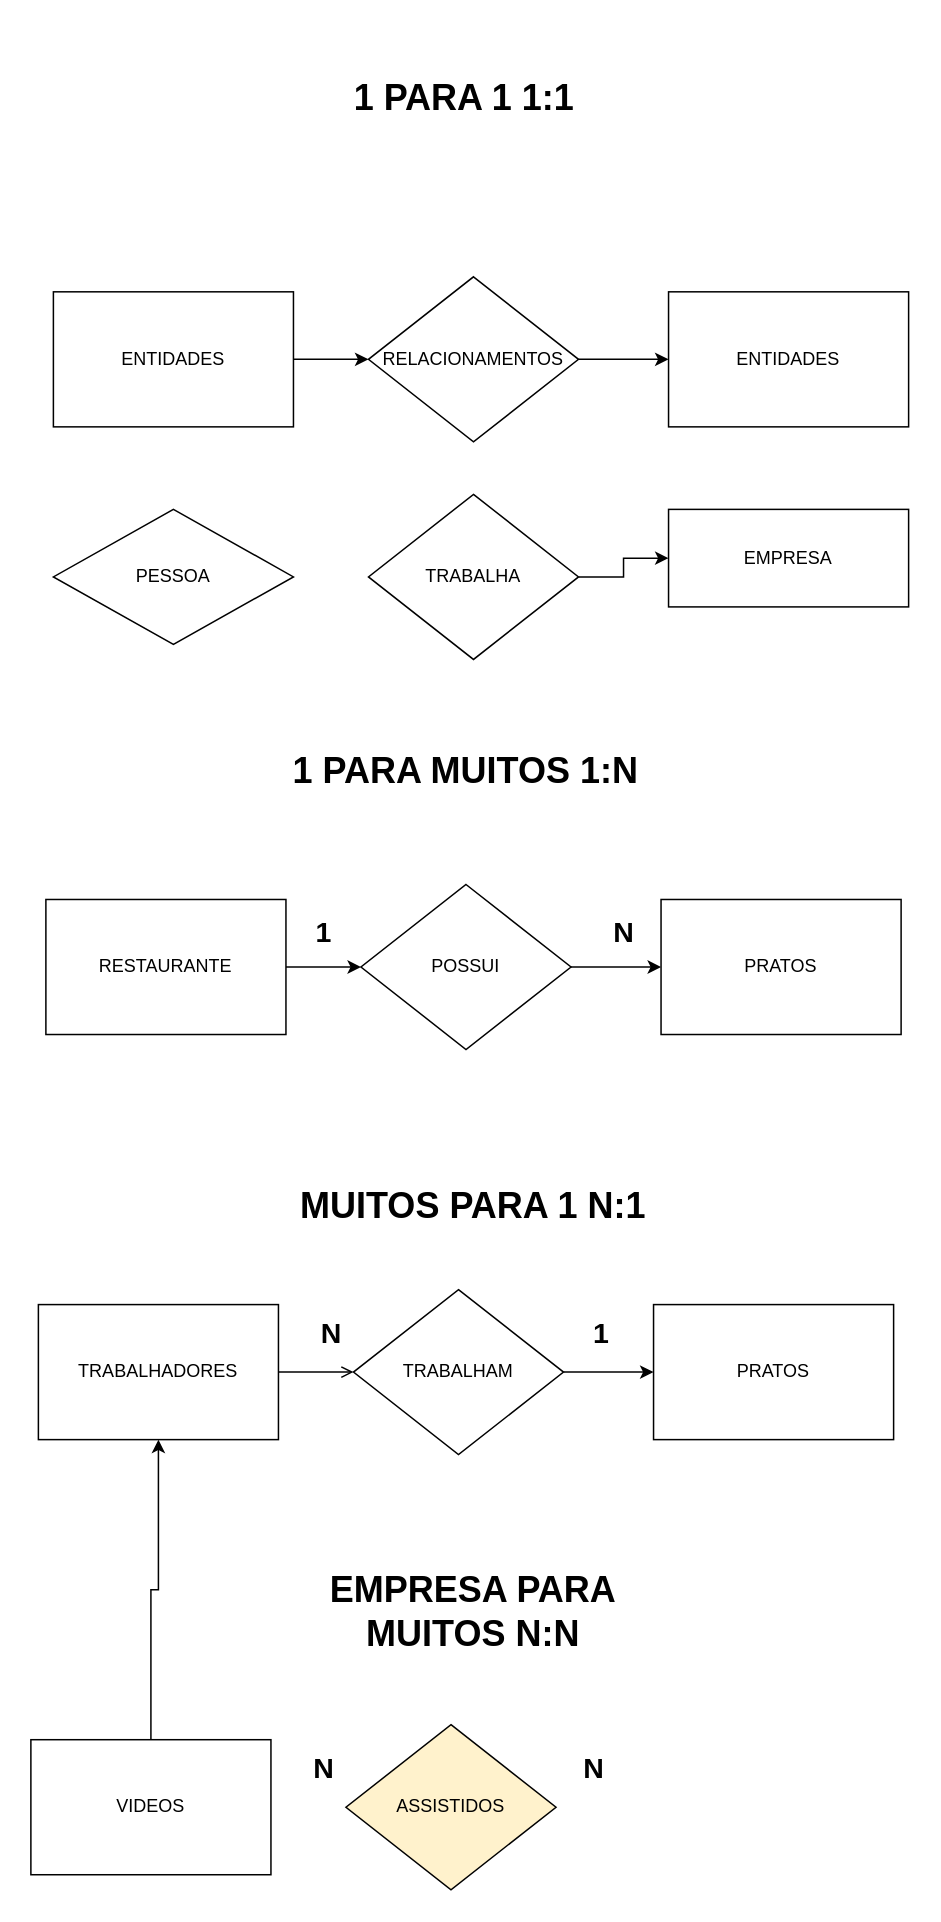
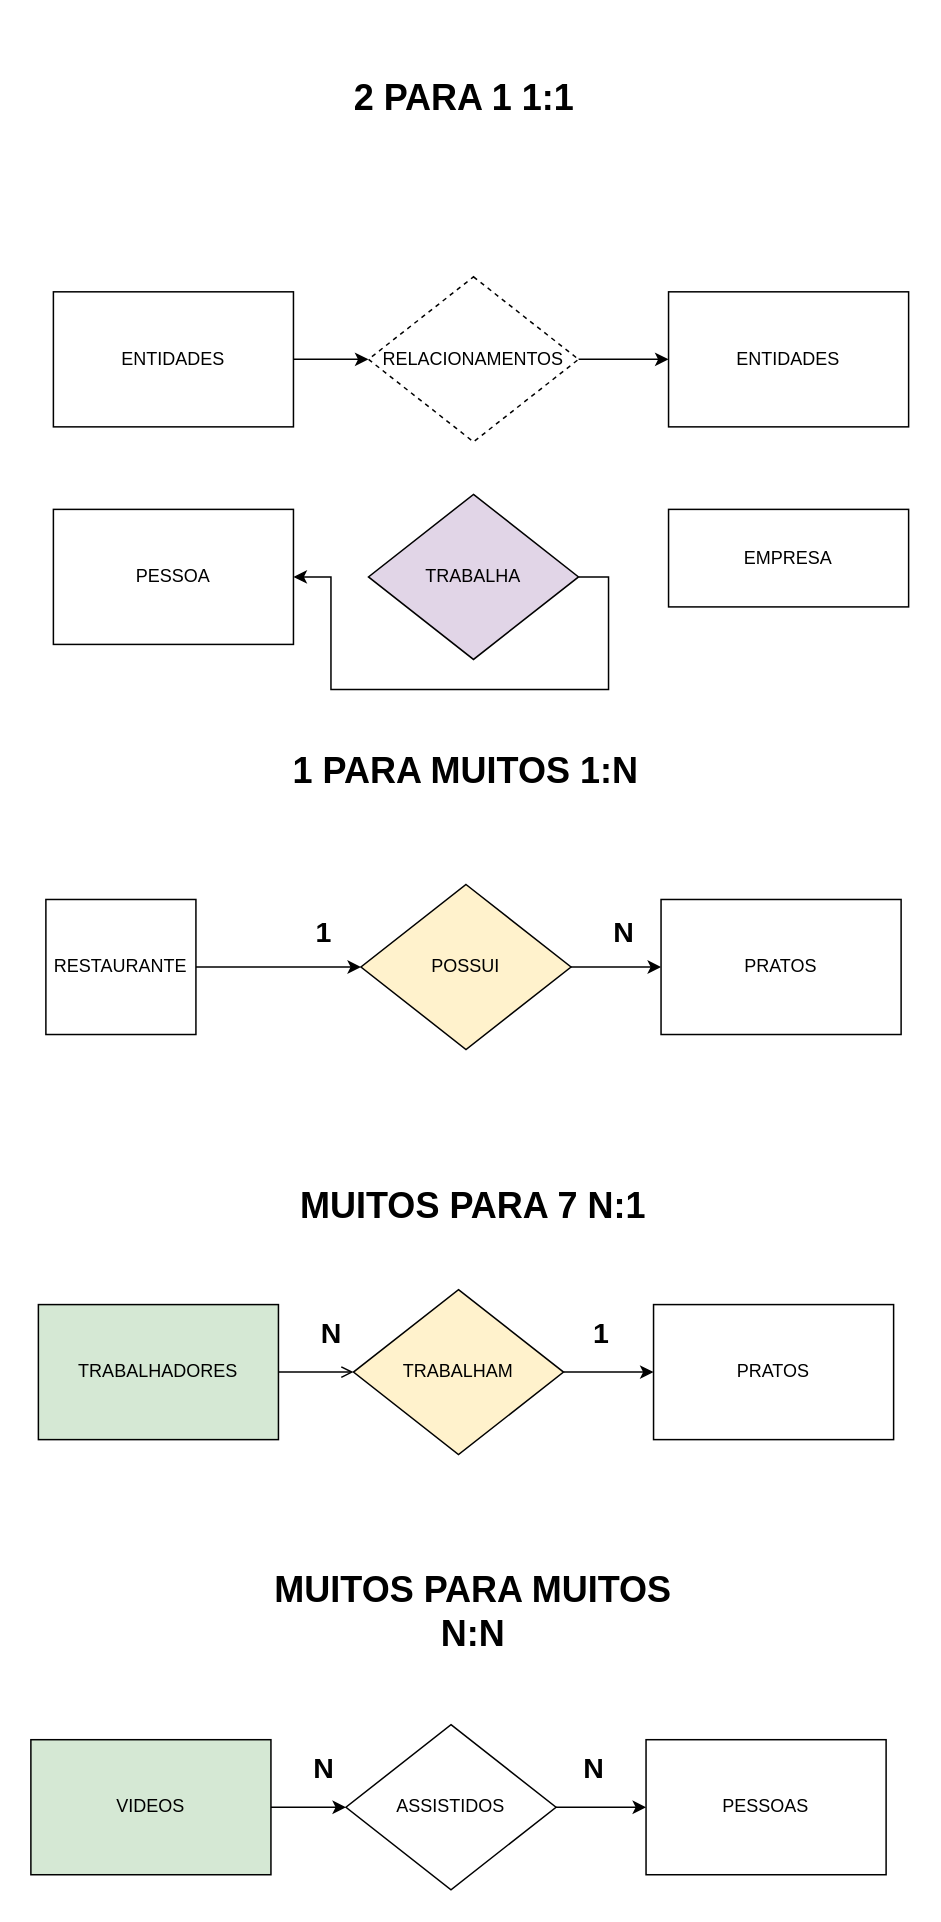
(464, 98) -> (464, 98)
(473, 359) -> (473, 359)
(623, 558) -> (457, 689)
(173, 577) -> (173, 577)
(473, 577) -> (473, 577)
(166, 967) -> (121, 967)
(466, 967) -> (466, 967)
(473, 1207) -> (473, 1207)
(158, 1372) -> (158, 1372)
(458, 1372) -> (458, 1372)
(151, 1591) -> (303, 1807)
(473, 1612) -> (473, 1612)
(151, 1807) -> (151, 1807)
(451, 1807) -> (451, 1807)
none -> (596, 1807)
none -> (766, 1807)
